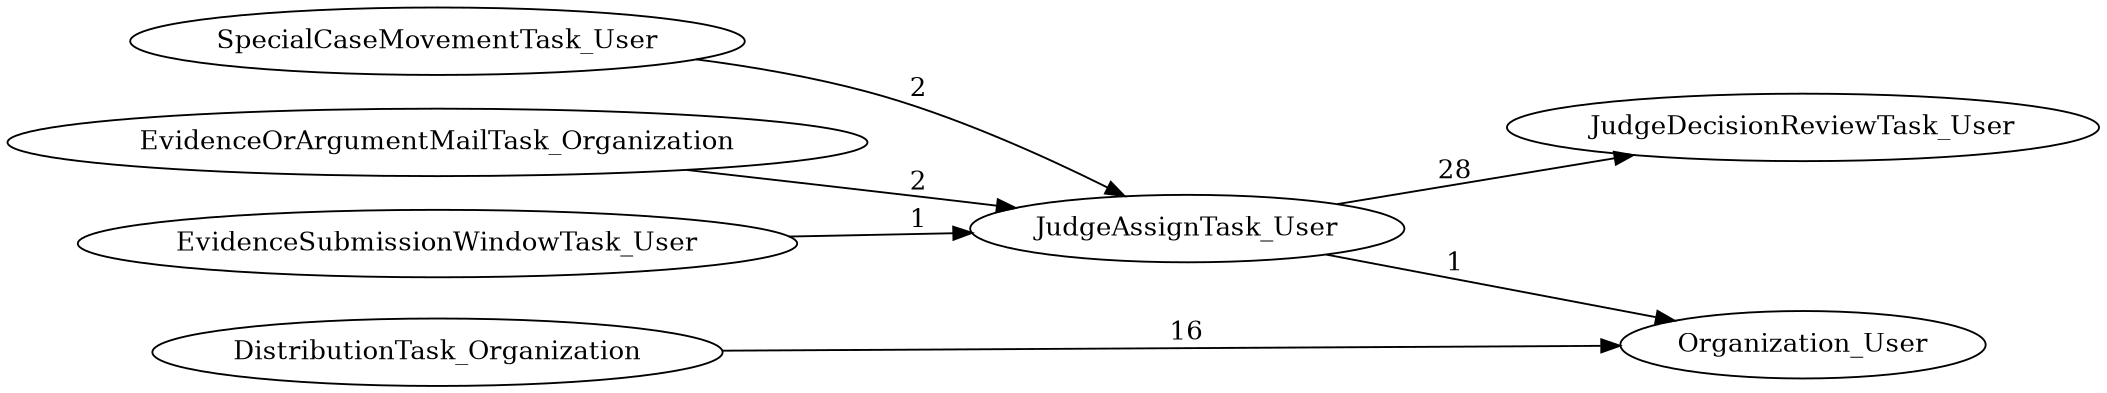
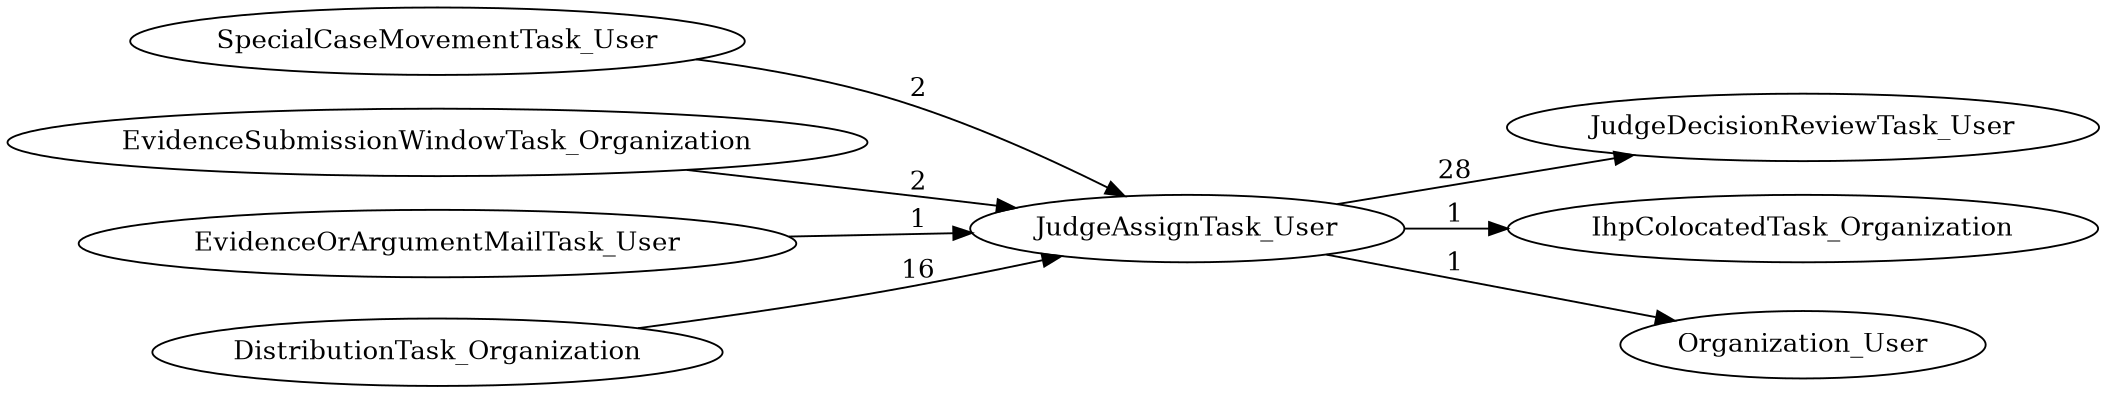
(437, 142) -> (437, 142)
none -> (1803, 229)
(437, 244) -> (437, 244)
(1162, 348) -> (841, 299)
